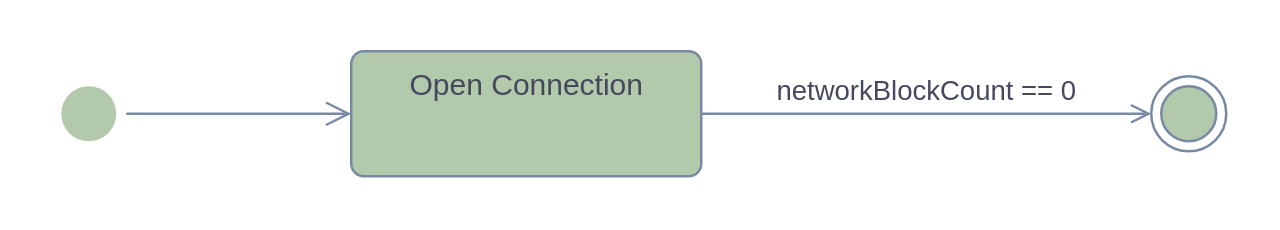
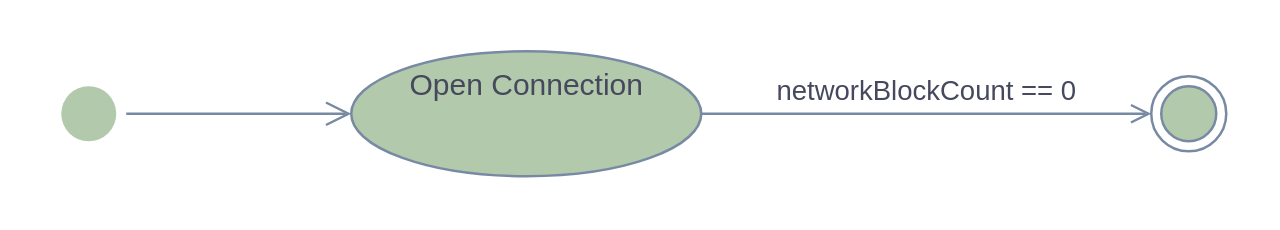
(526, 114) -> (526, 114)
